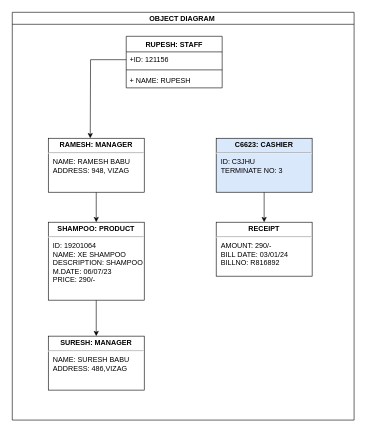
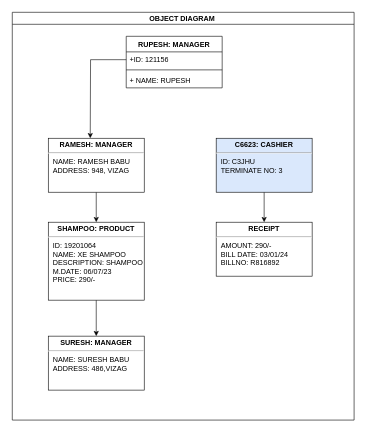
(174, 45) -> (174, 45)
